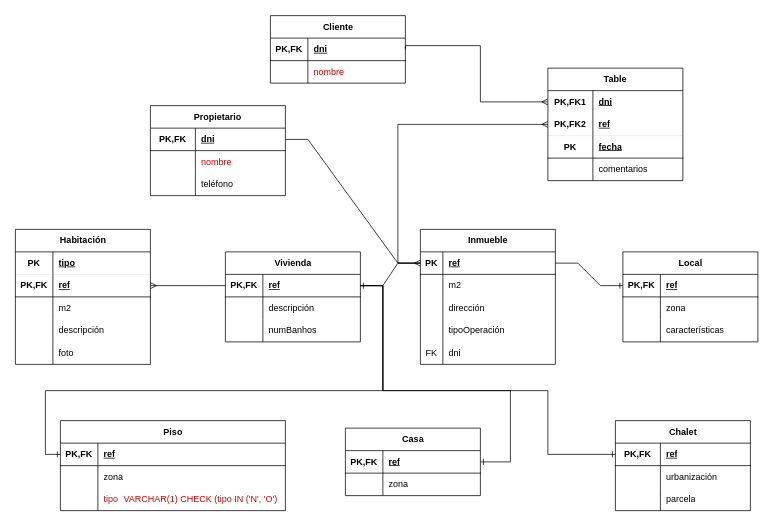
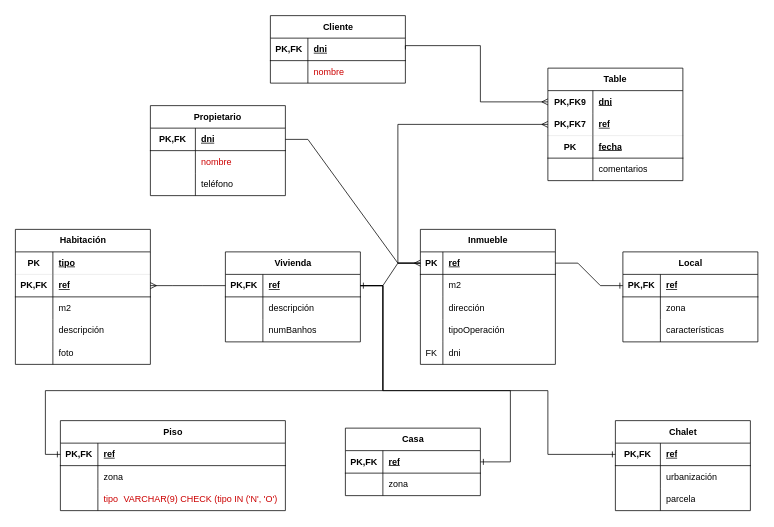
(570, 102) -> (570, 102)
(570, 124) -> (570, 124)
(193, 499) -> (193, 499)
